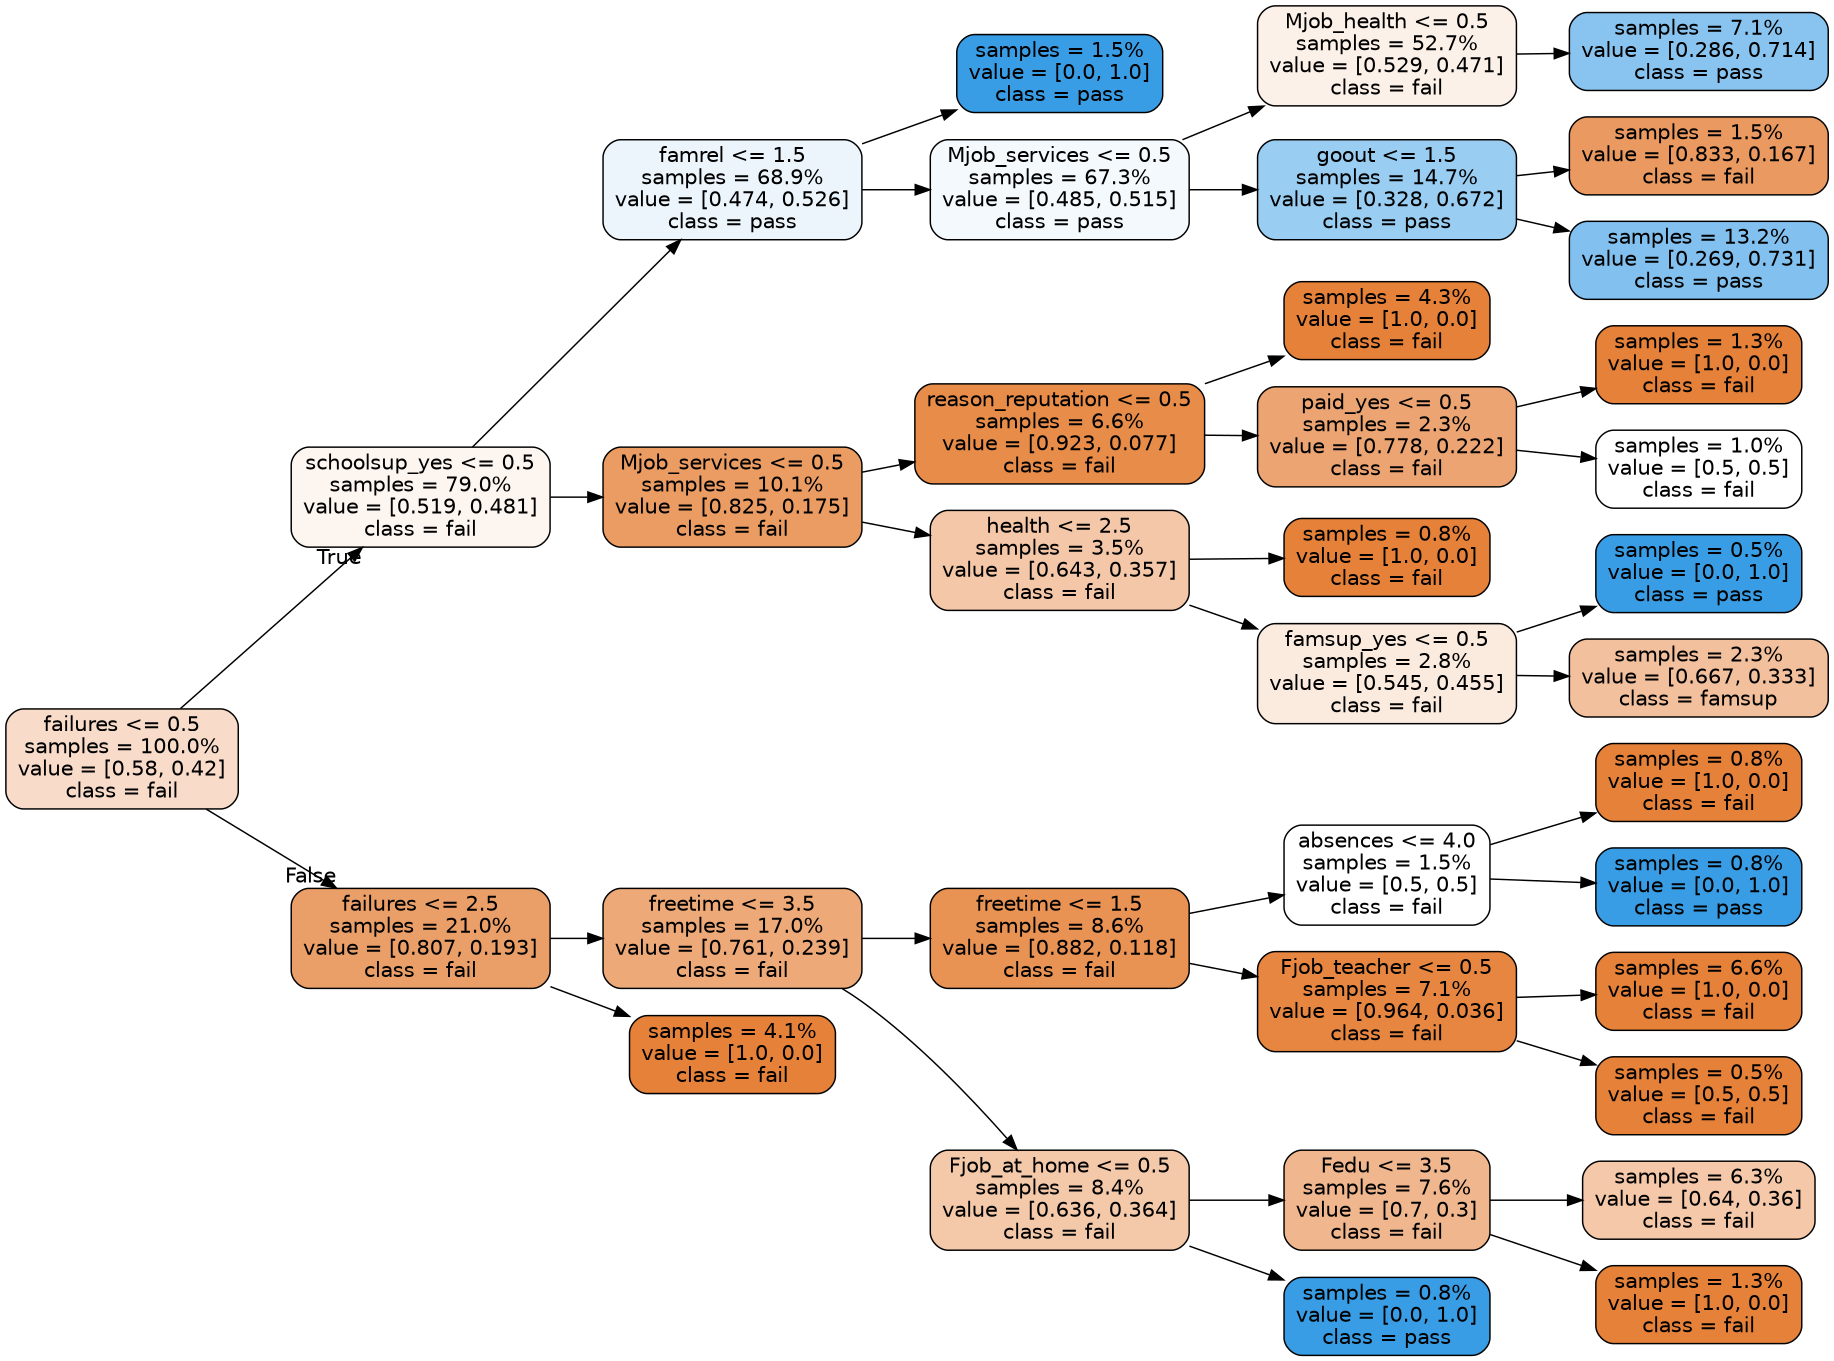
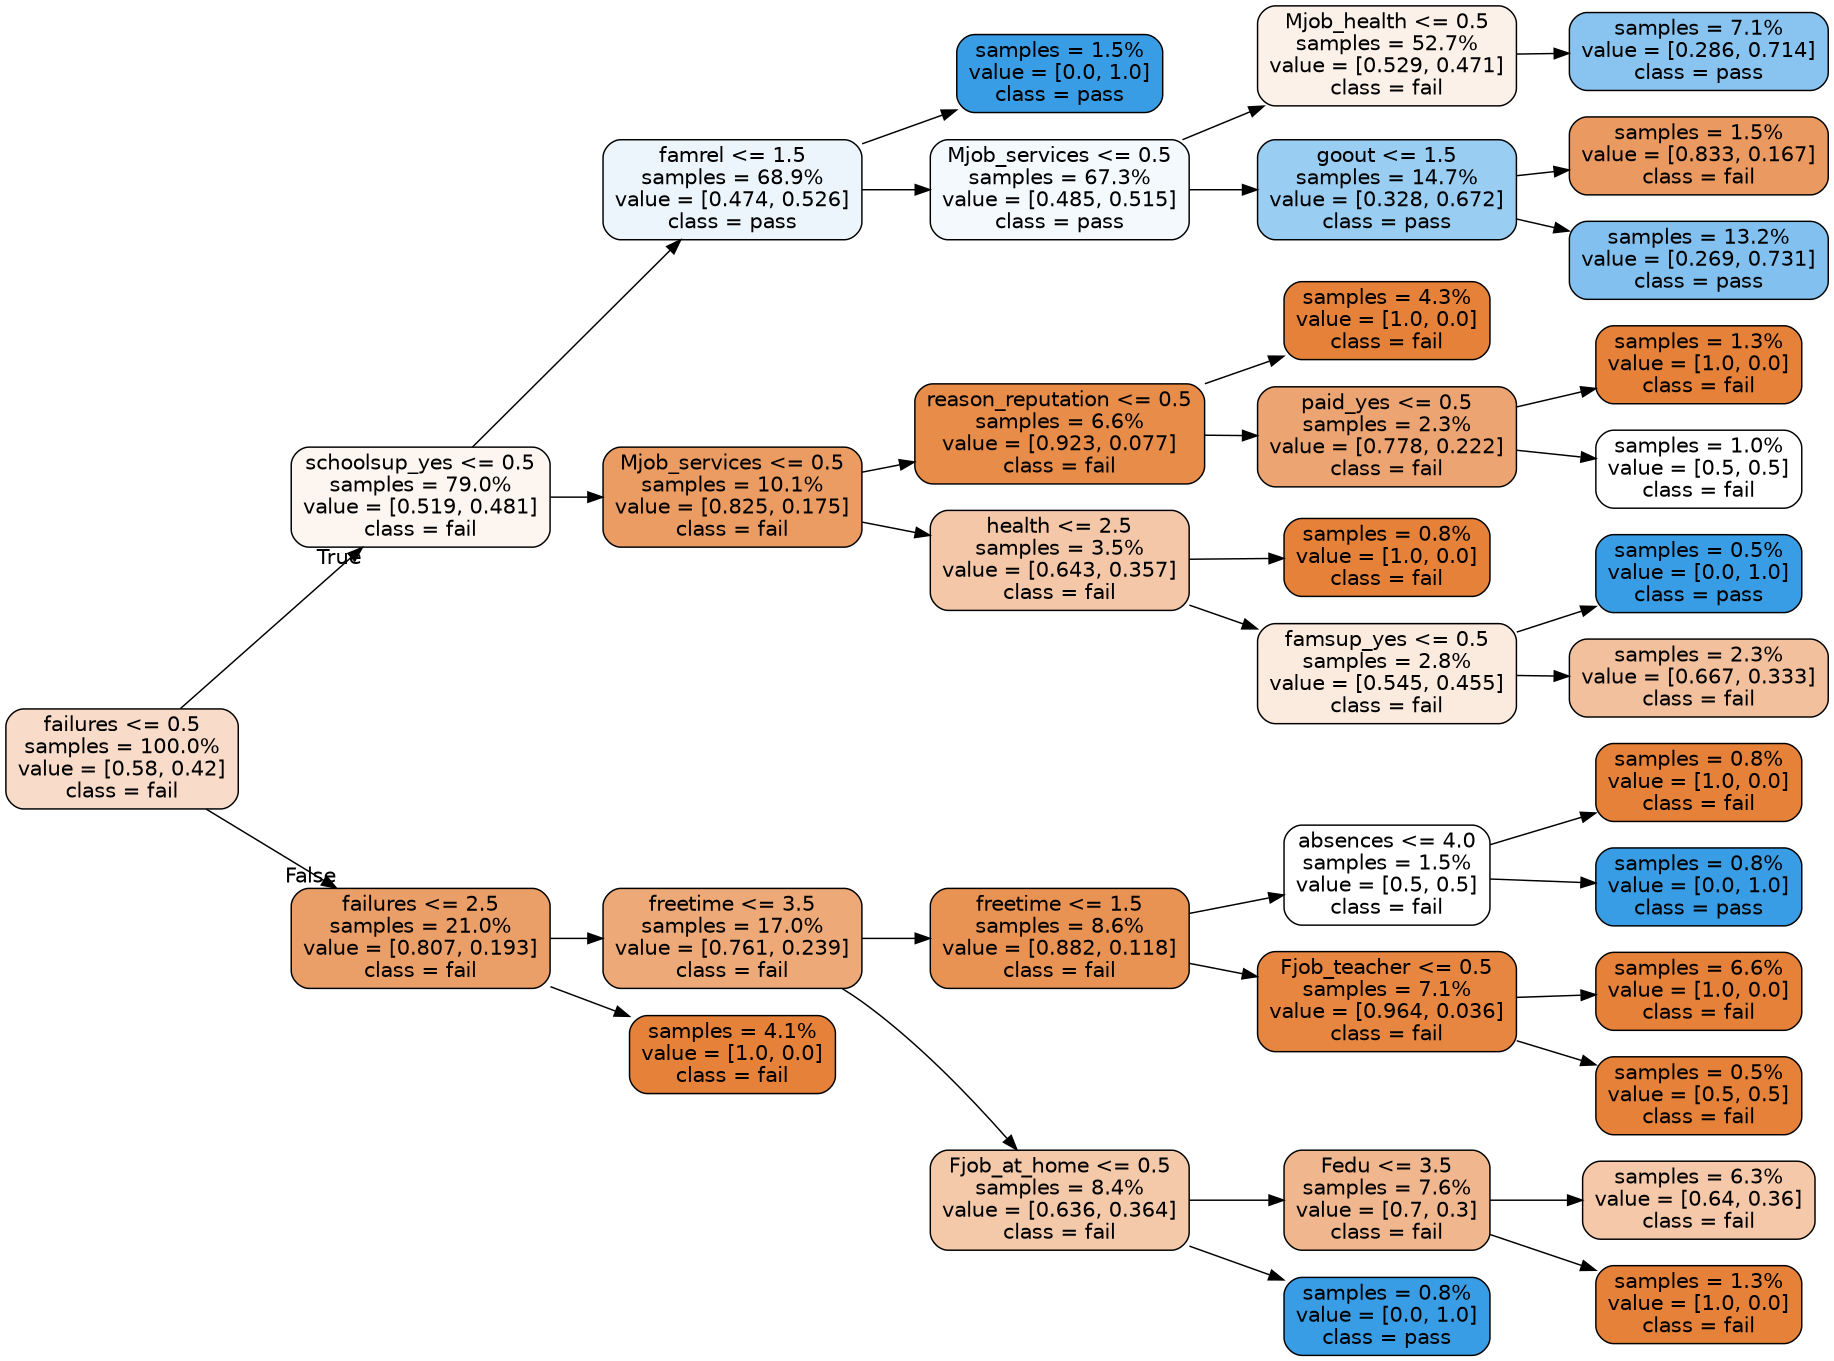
(1699, 678) -> (1699, 678)
